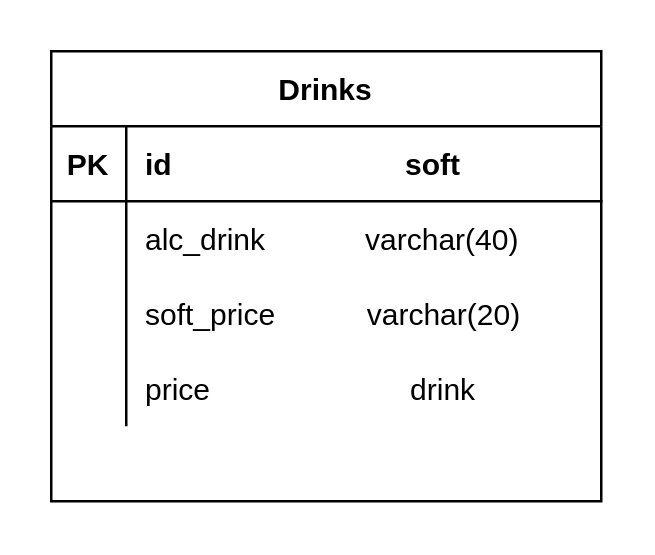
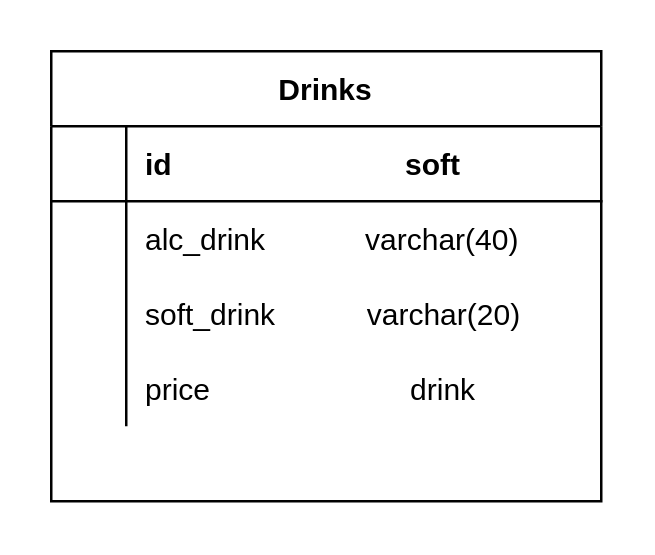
(89, 164) -> none
(410, 315) -> (410, 315)
